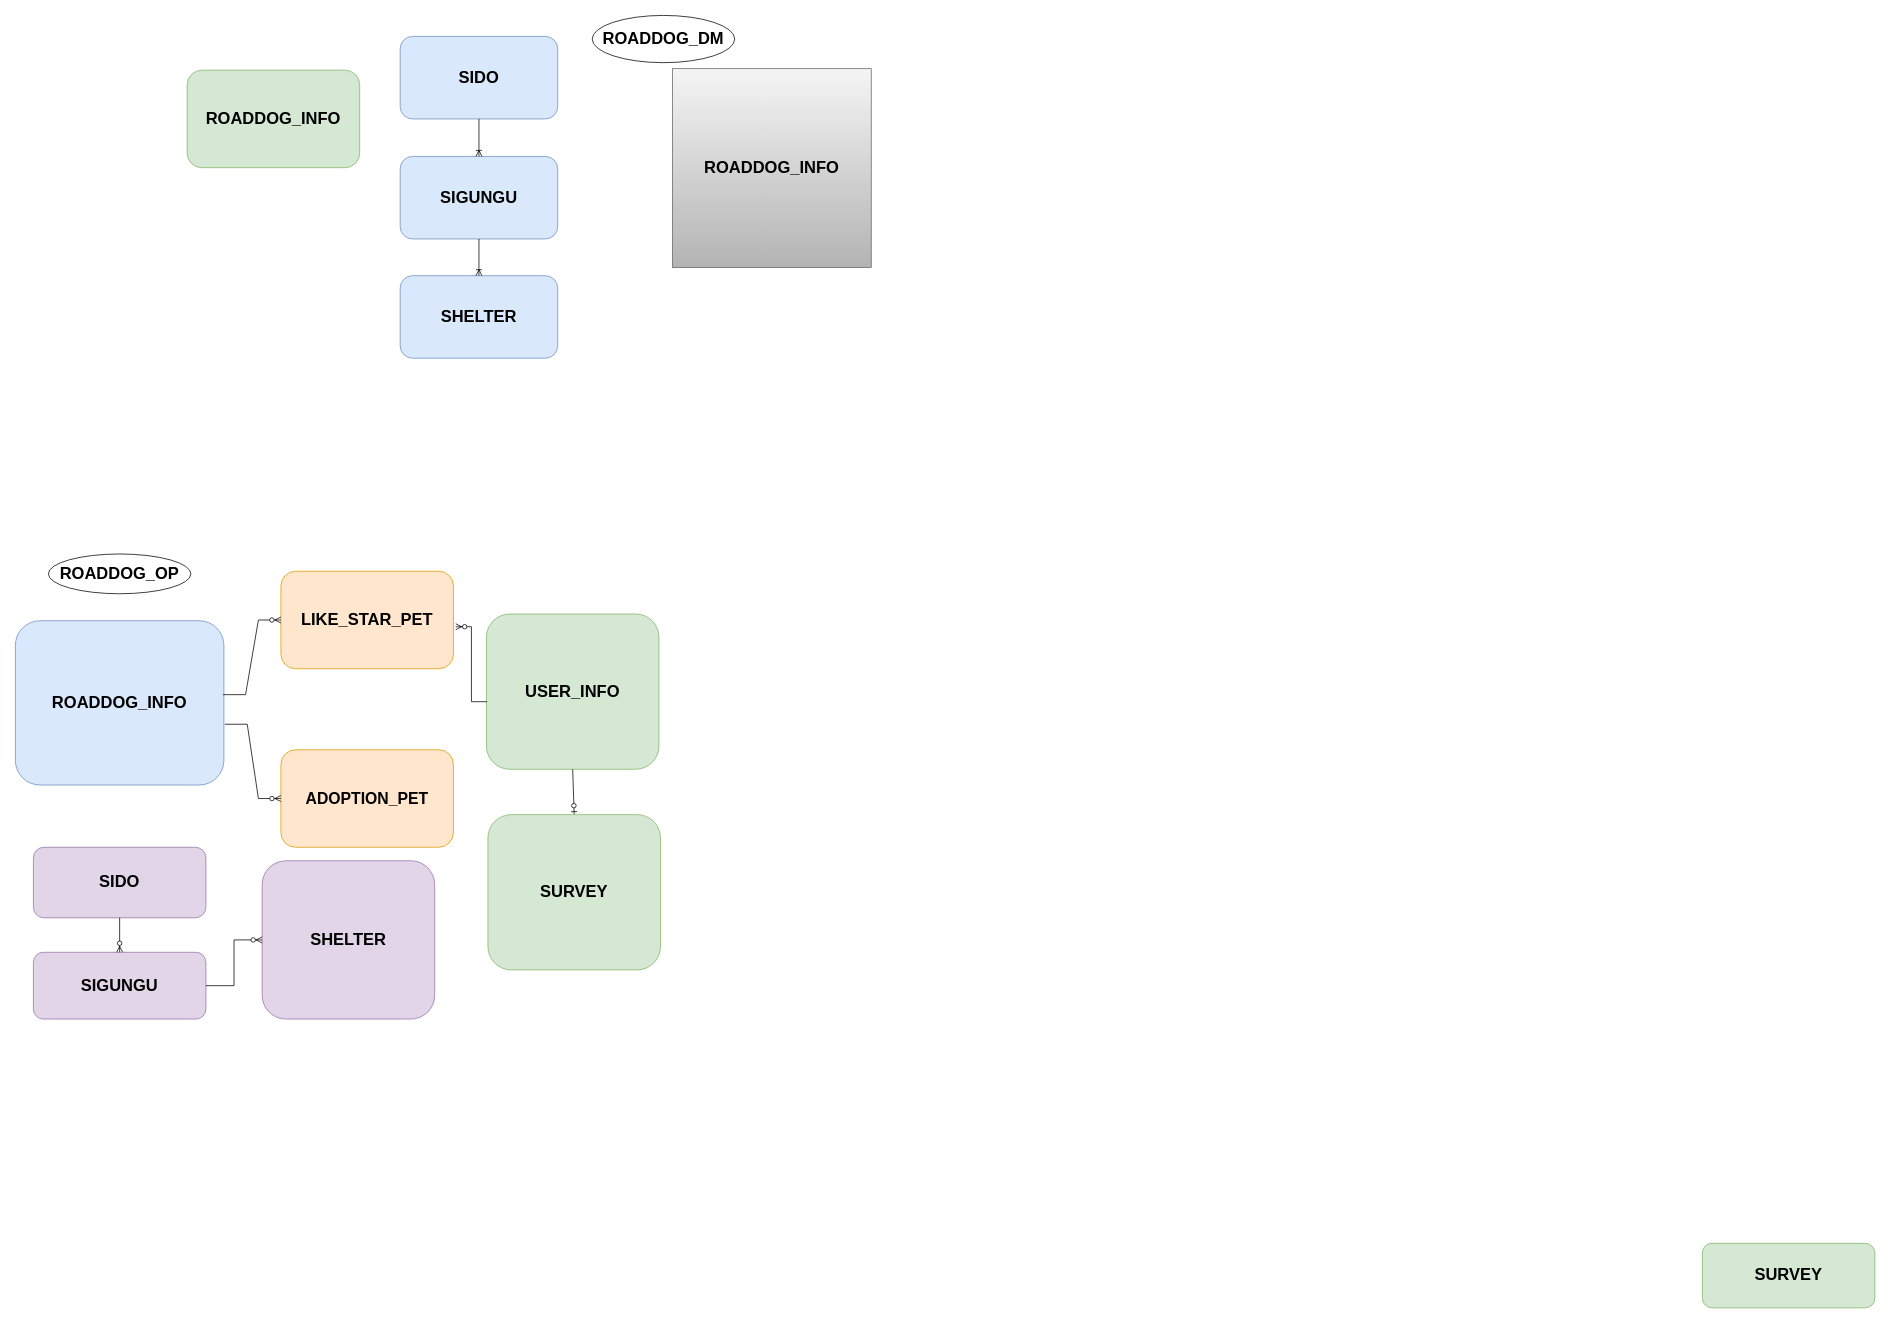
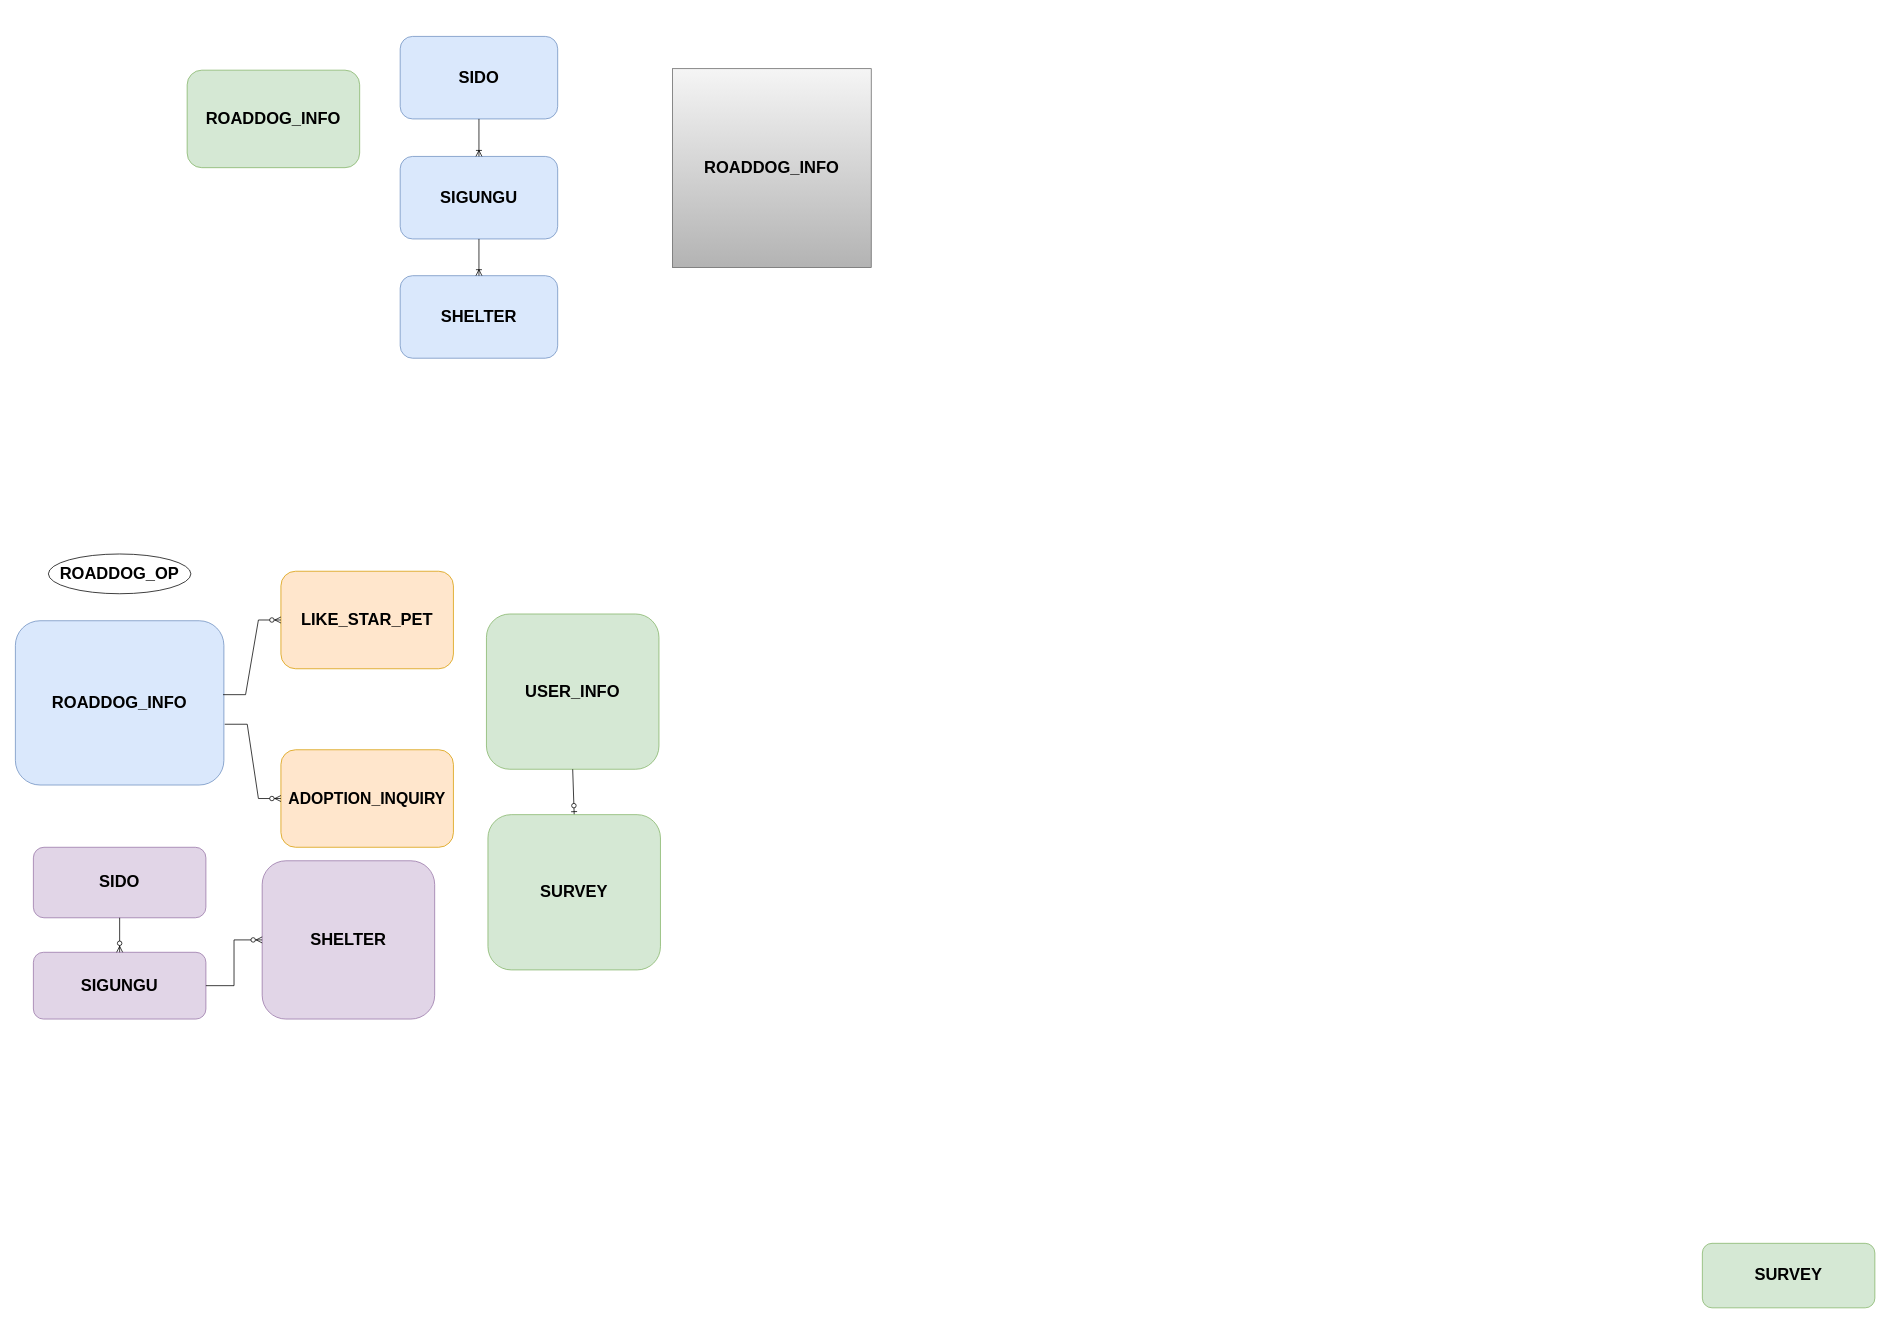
(663, 39) -> none
(471, 664) -> none
(367, 798) -> (367, 798)
